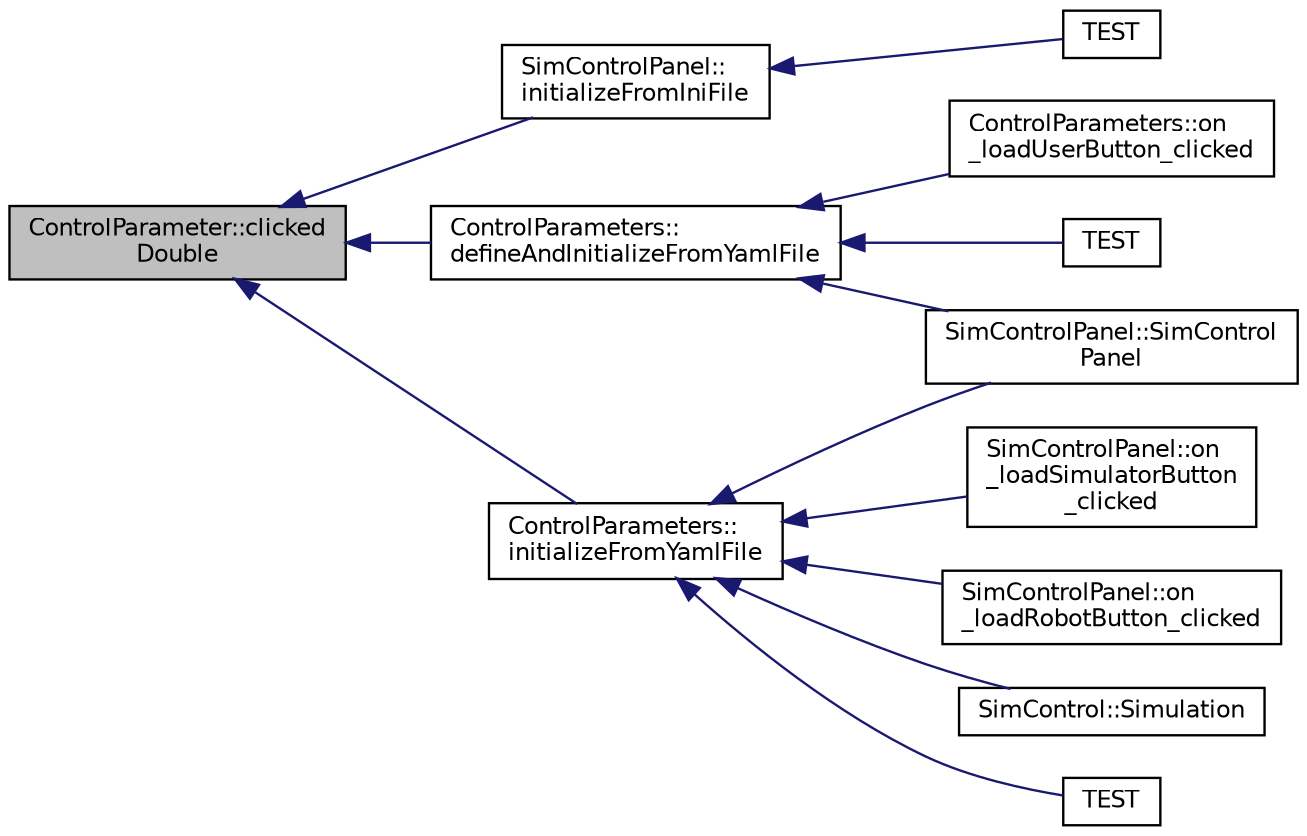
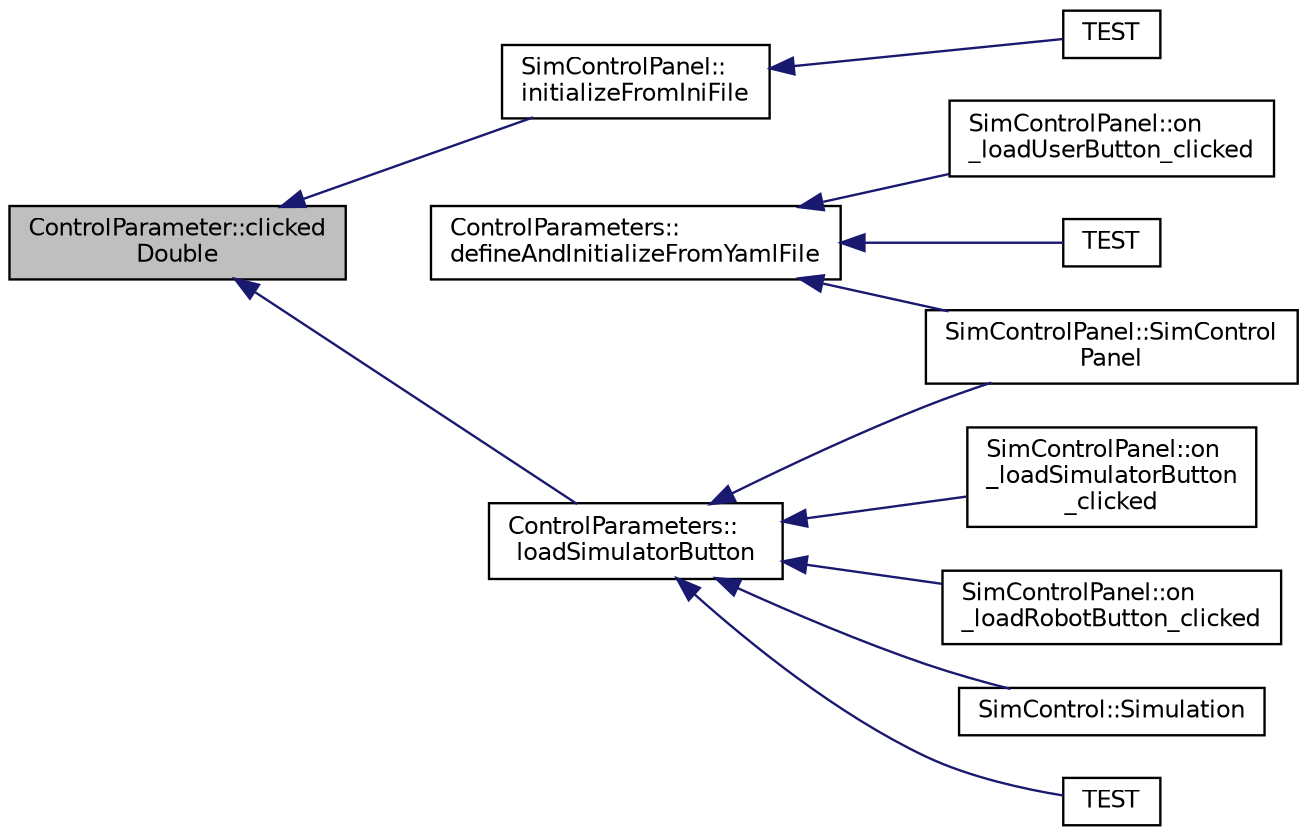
(1112, 139) -> (1112, 139)
(401, 243) -> none
(636, 541) -> (636, 541)
